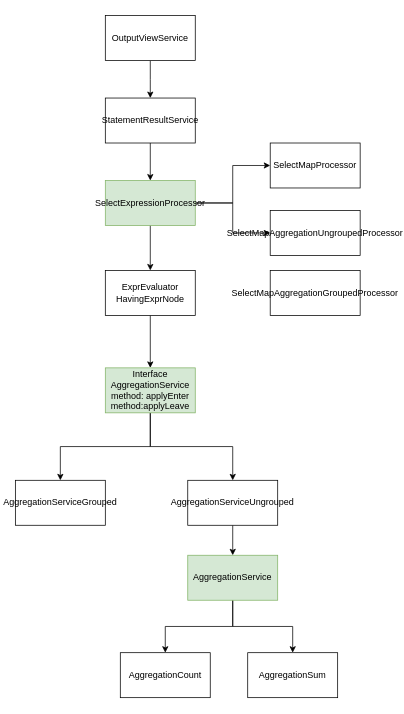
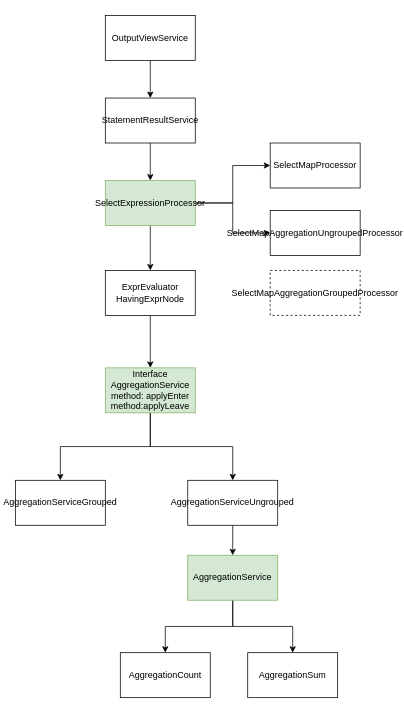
(315, 293) -> (315, 293)
